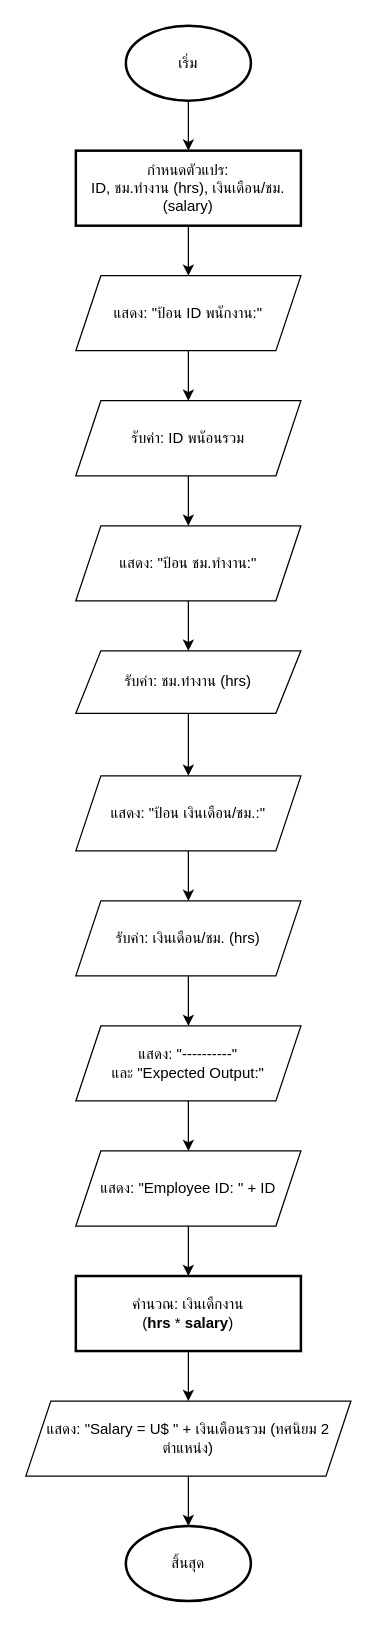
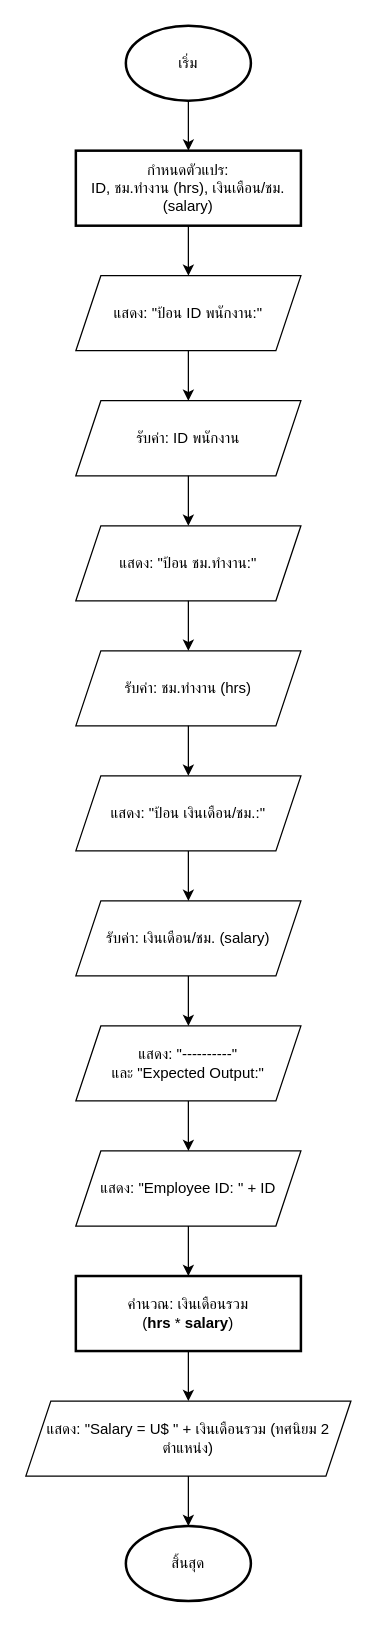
(188, 438) -> (188, 438)
(188, 682) -> (188, 688)
(188, 938) -> (188, 938)
(188, 1313) -> (188, 1313)
